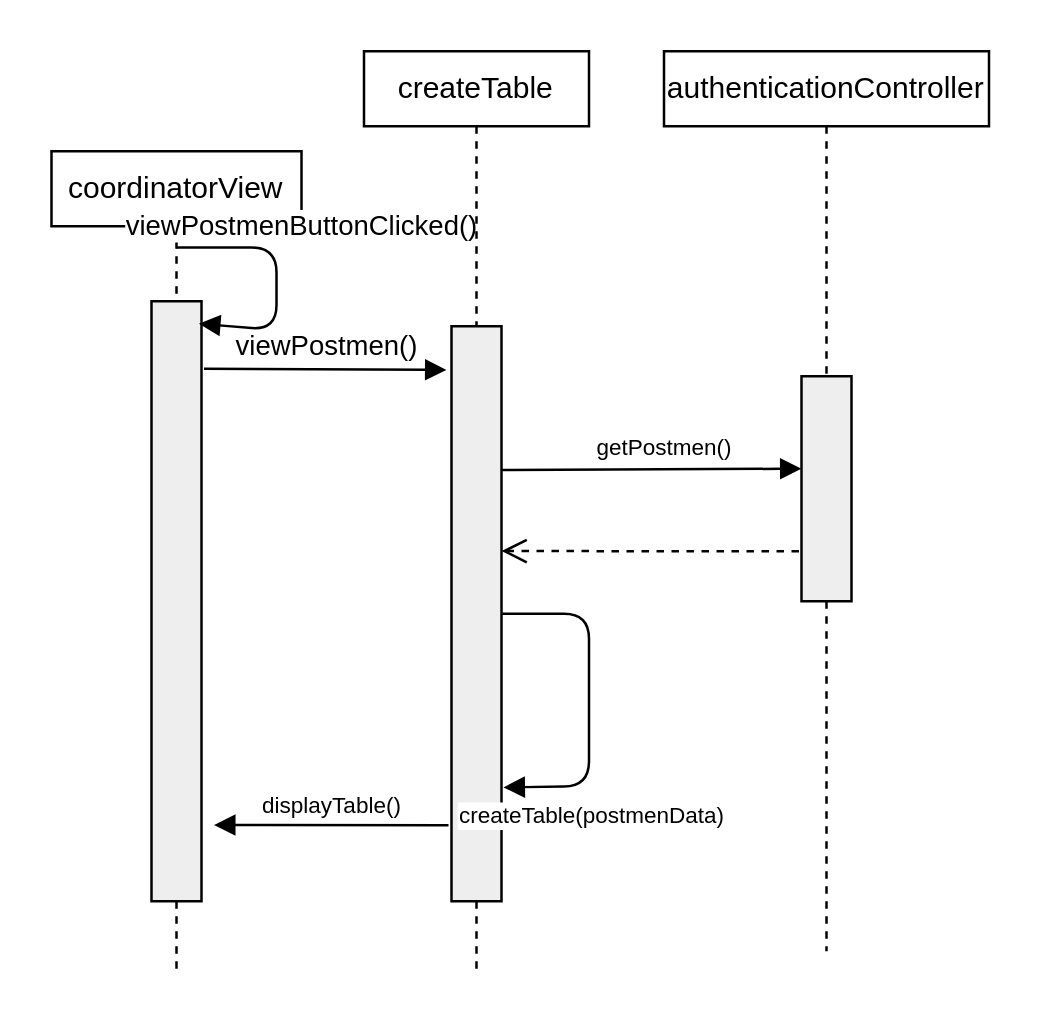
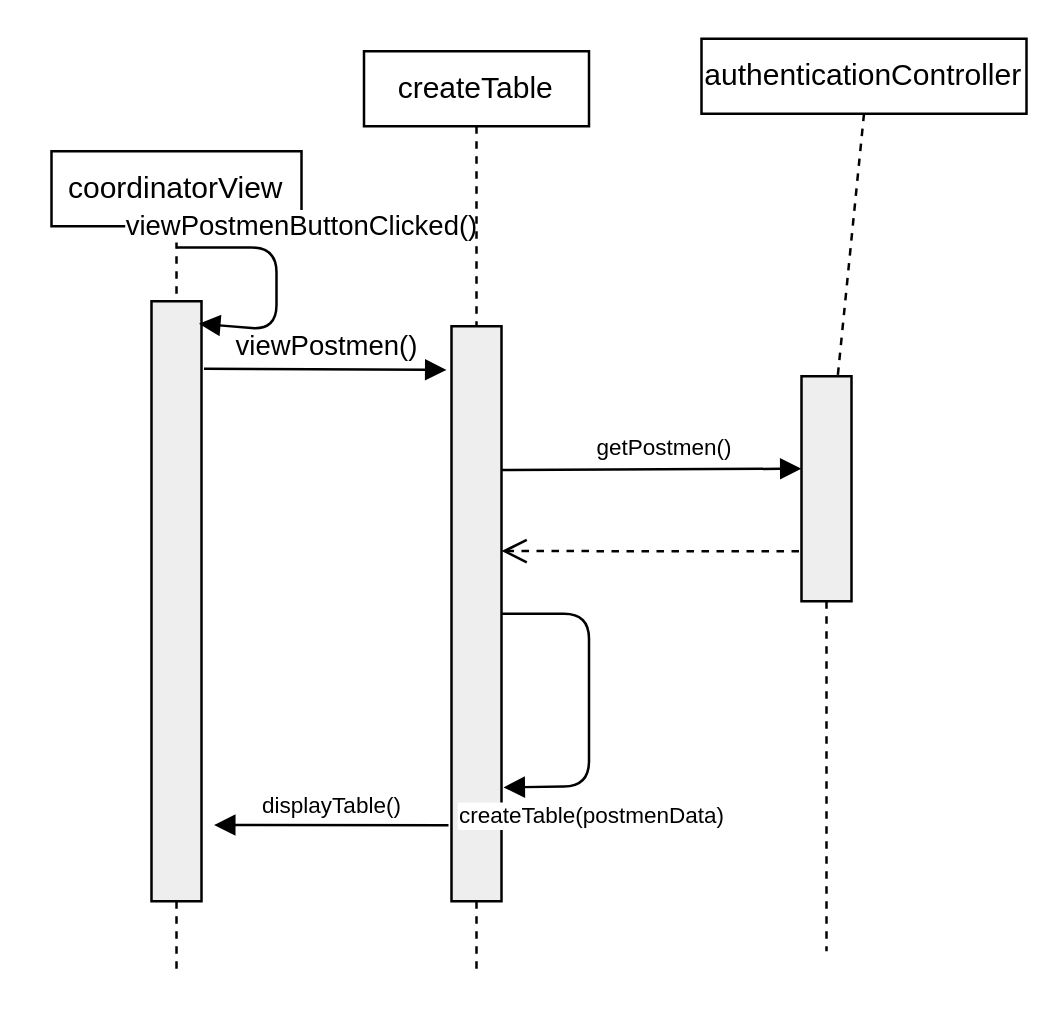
(826, 89) -> (864, 76)
